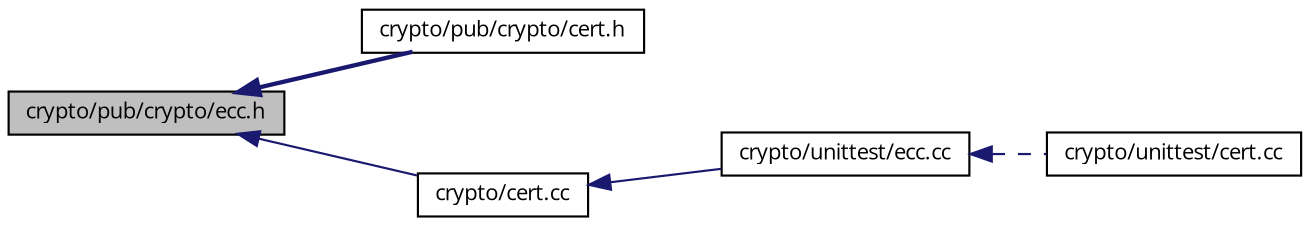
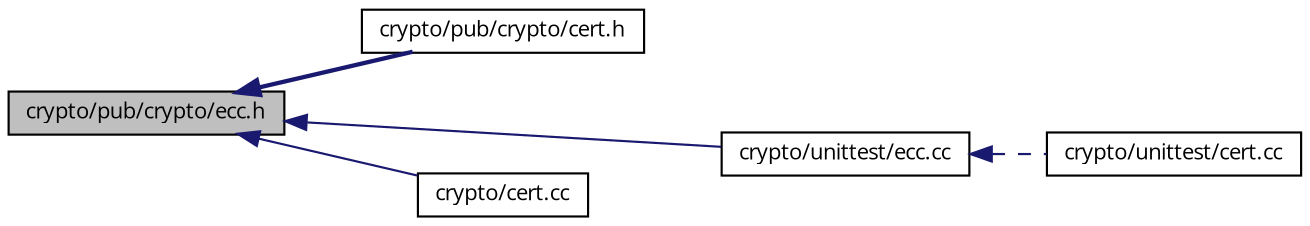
(666, 175) -> (514, 135)
